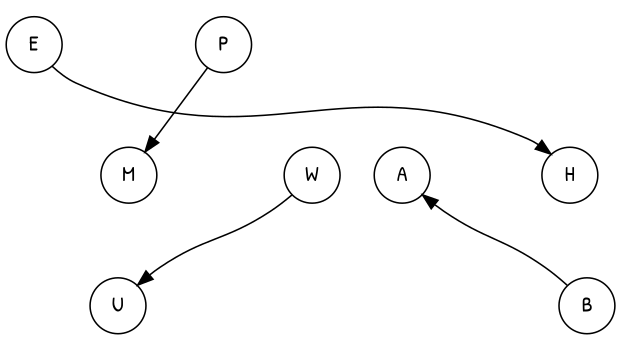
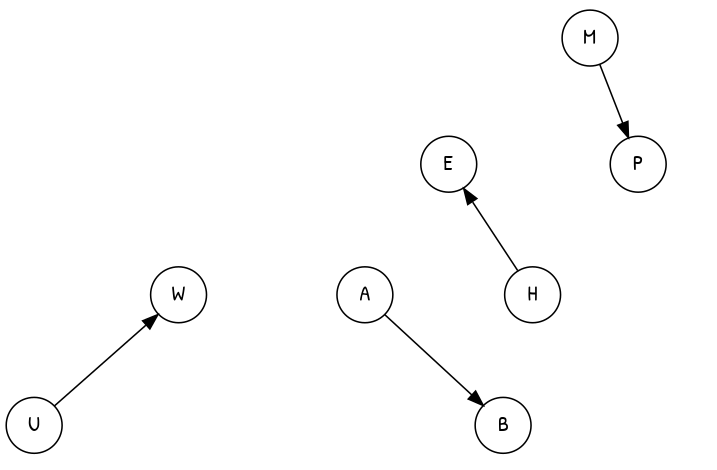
(182, 102) -> (611, 94)
(381, 108) -> (499, 242)
(222, 236) -> (100, 366)
(503, 243) -> (428, 355)
